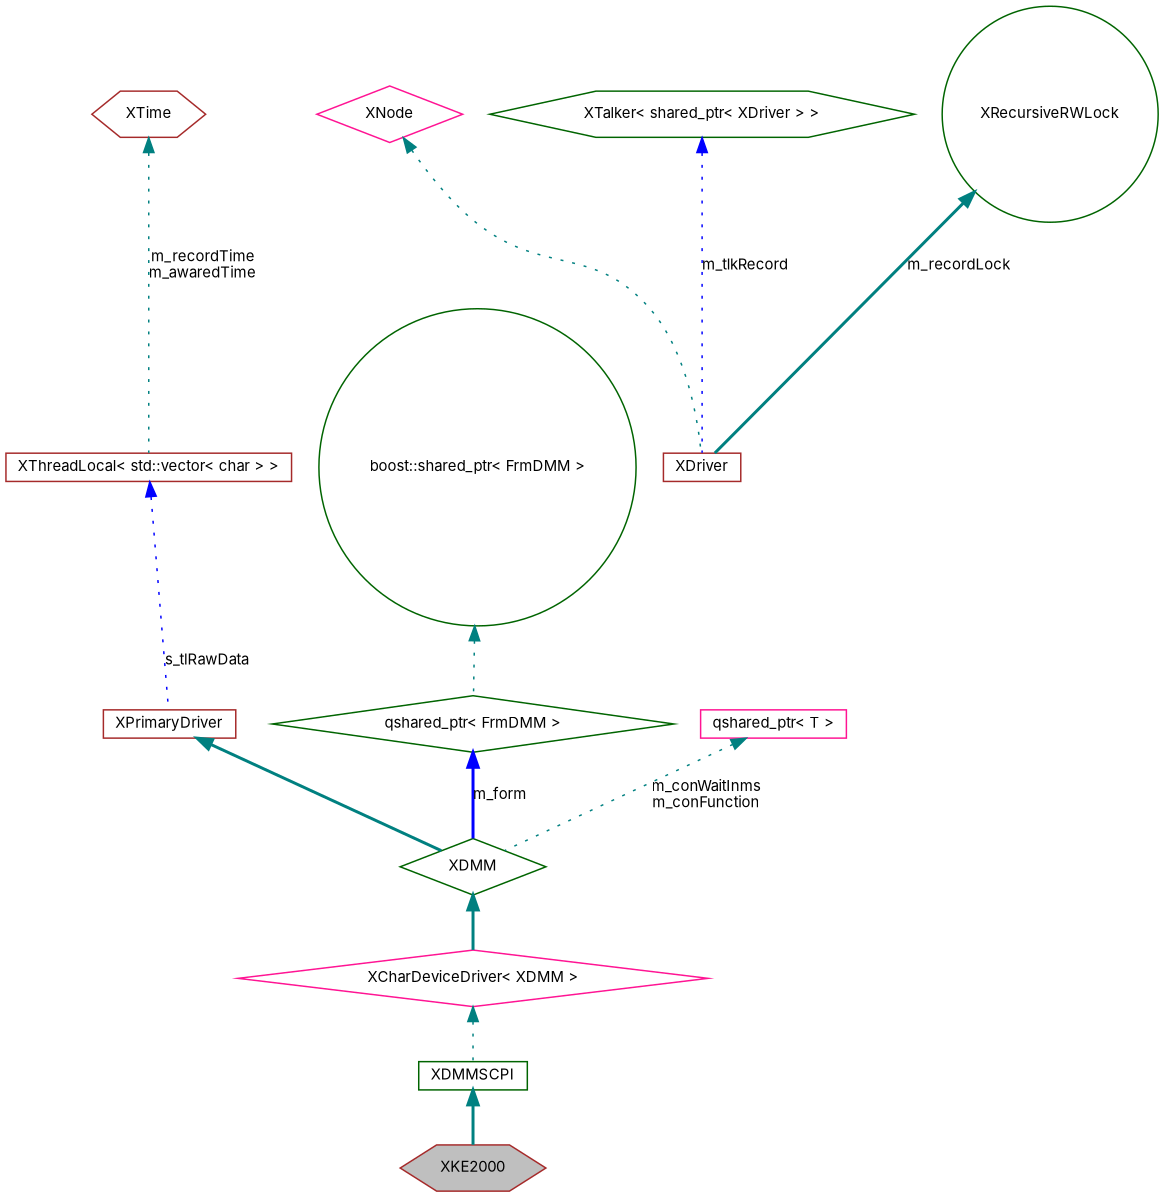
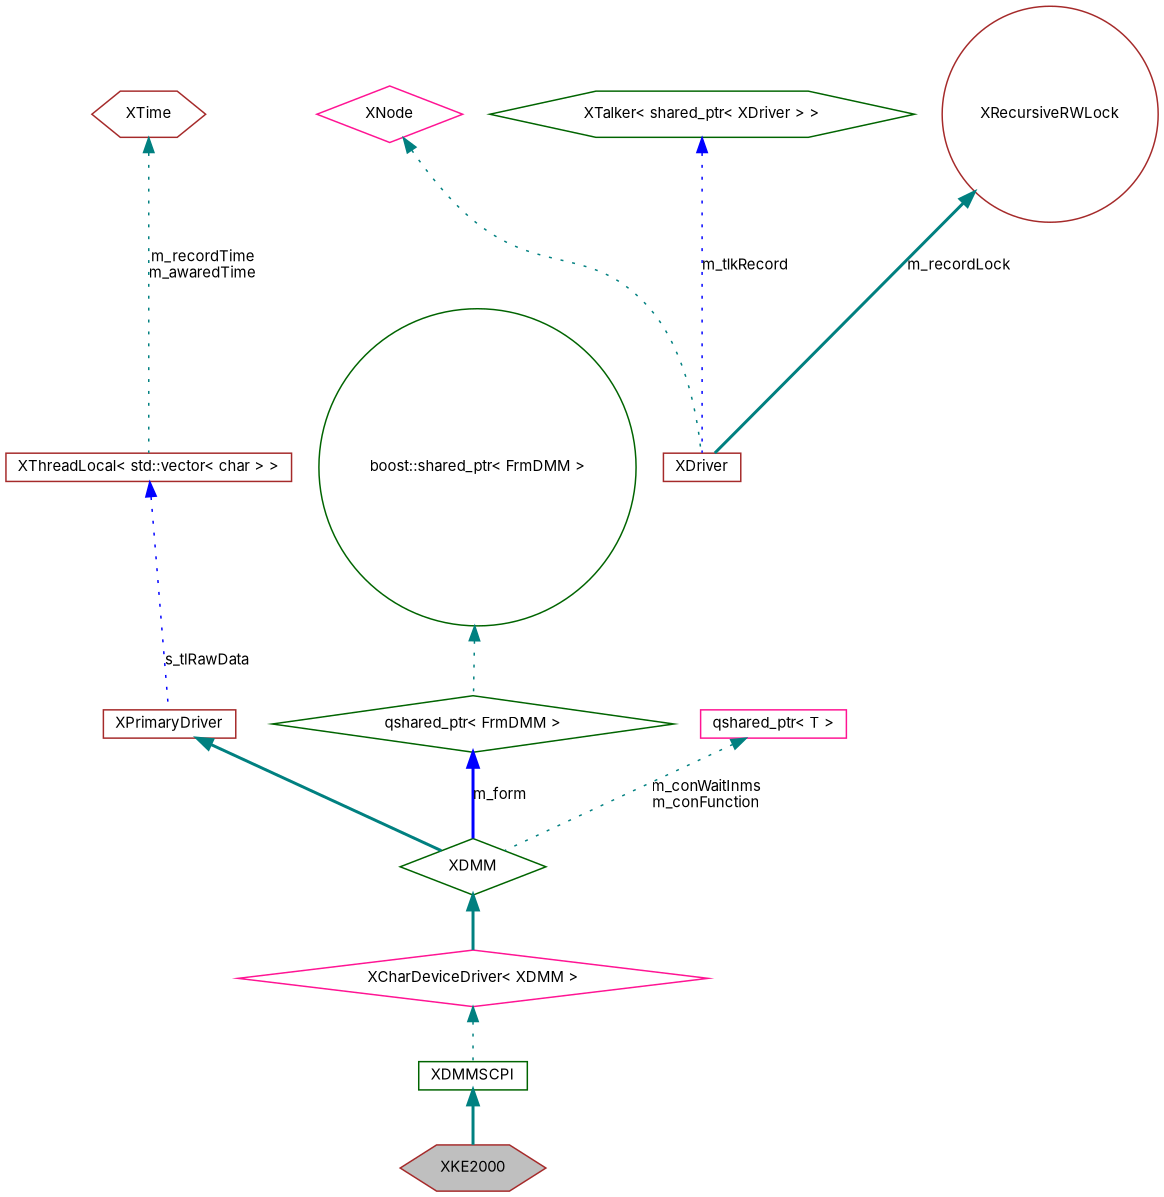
(1050, 114) -> (1050, 114)
